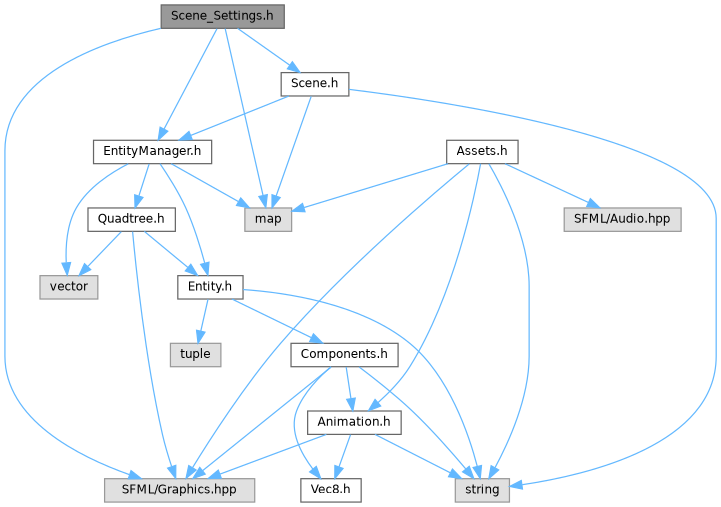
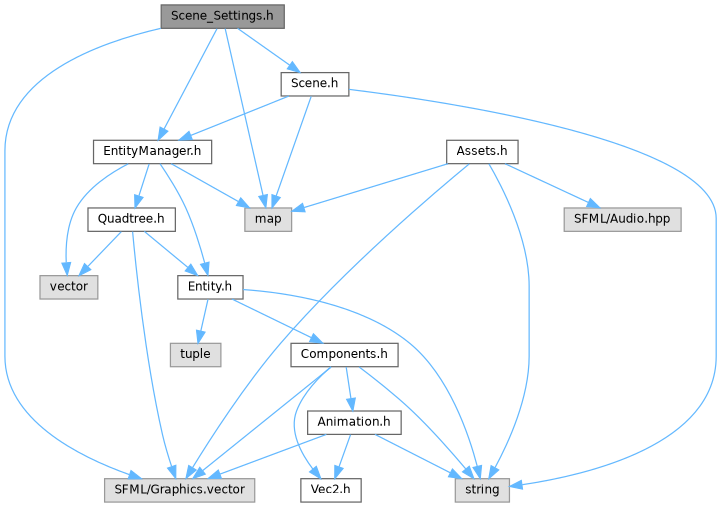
(446, 291) -> none
(180, 490) -> (180, 490)
(331, 490) -> (331, 490)
